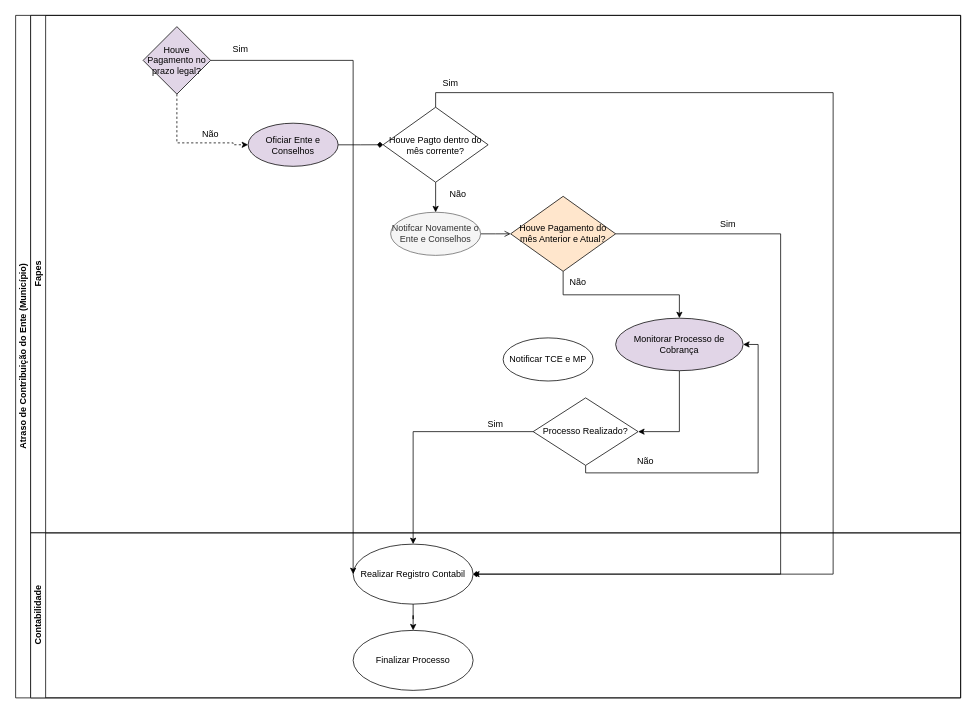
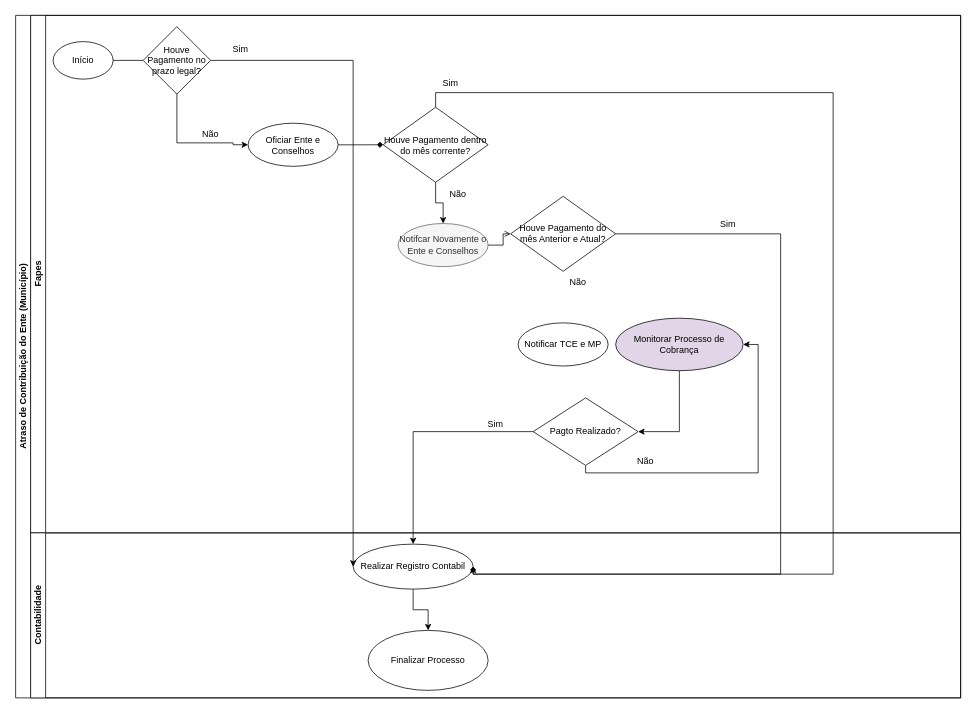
none -> (83, 60)
none -> (128, 60)
(177, 60) -> (177, 60)
(187, 143) -> (187, 143)
(293, 145) -> (293, 145)
(435, 145) -> (435, 145)
(435, 234) -> (443, 245)
(563, 234) -> (563, 234)
(628, 295) -> none
(548, 359) -> (563, 344)
(585, 432) -> (585, 432)
(413, 574) -> (413, 567)
(413, 660) -> (428, 660)
